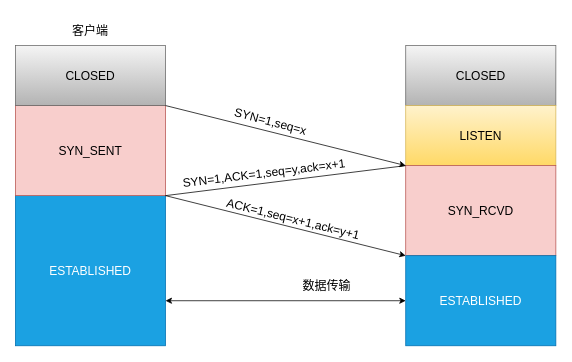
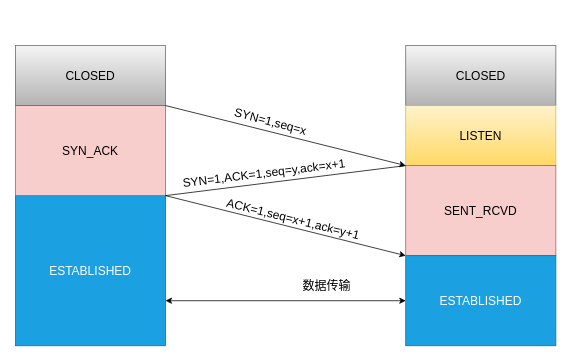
(90, 30) -> none
(90, 150) -> (90, 150)
(480, 210) -> (480, 210)
